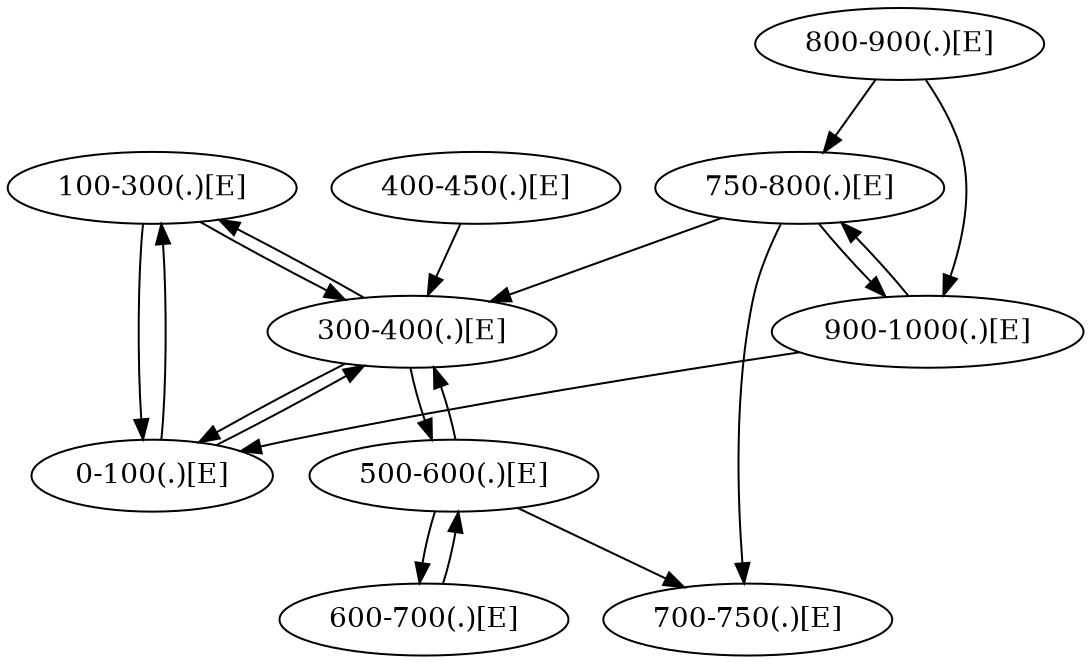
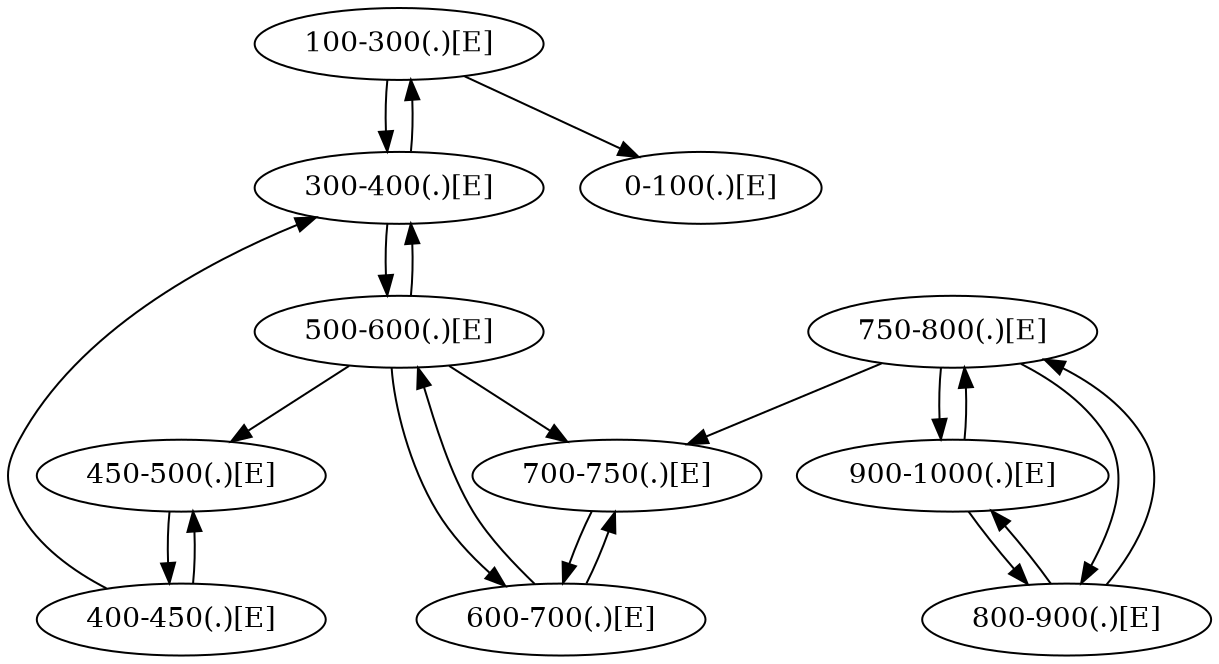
(616, 256) -> (1112, 447)
(166, 342) -> none
(529, 396) -> (991, 541)
(281, 397) -> none
(282, 411) -> none
none -> (181, 476)
none -> (580, 537)
none -> (598, 558)
